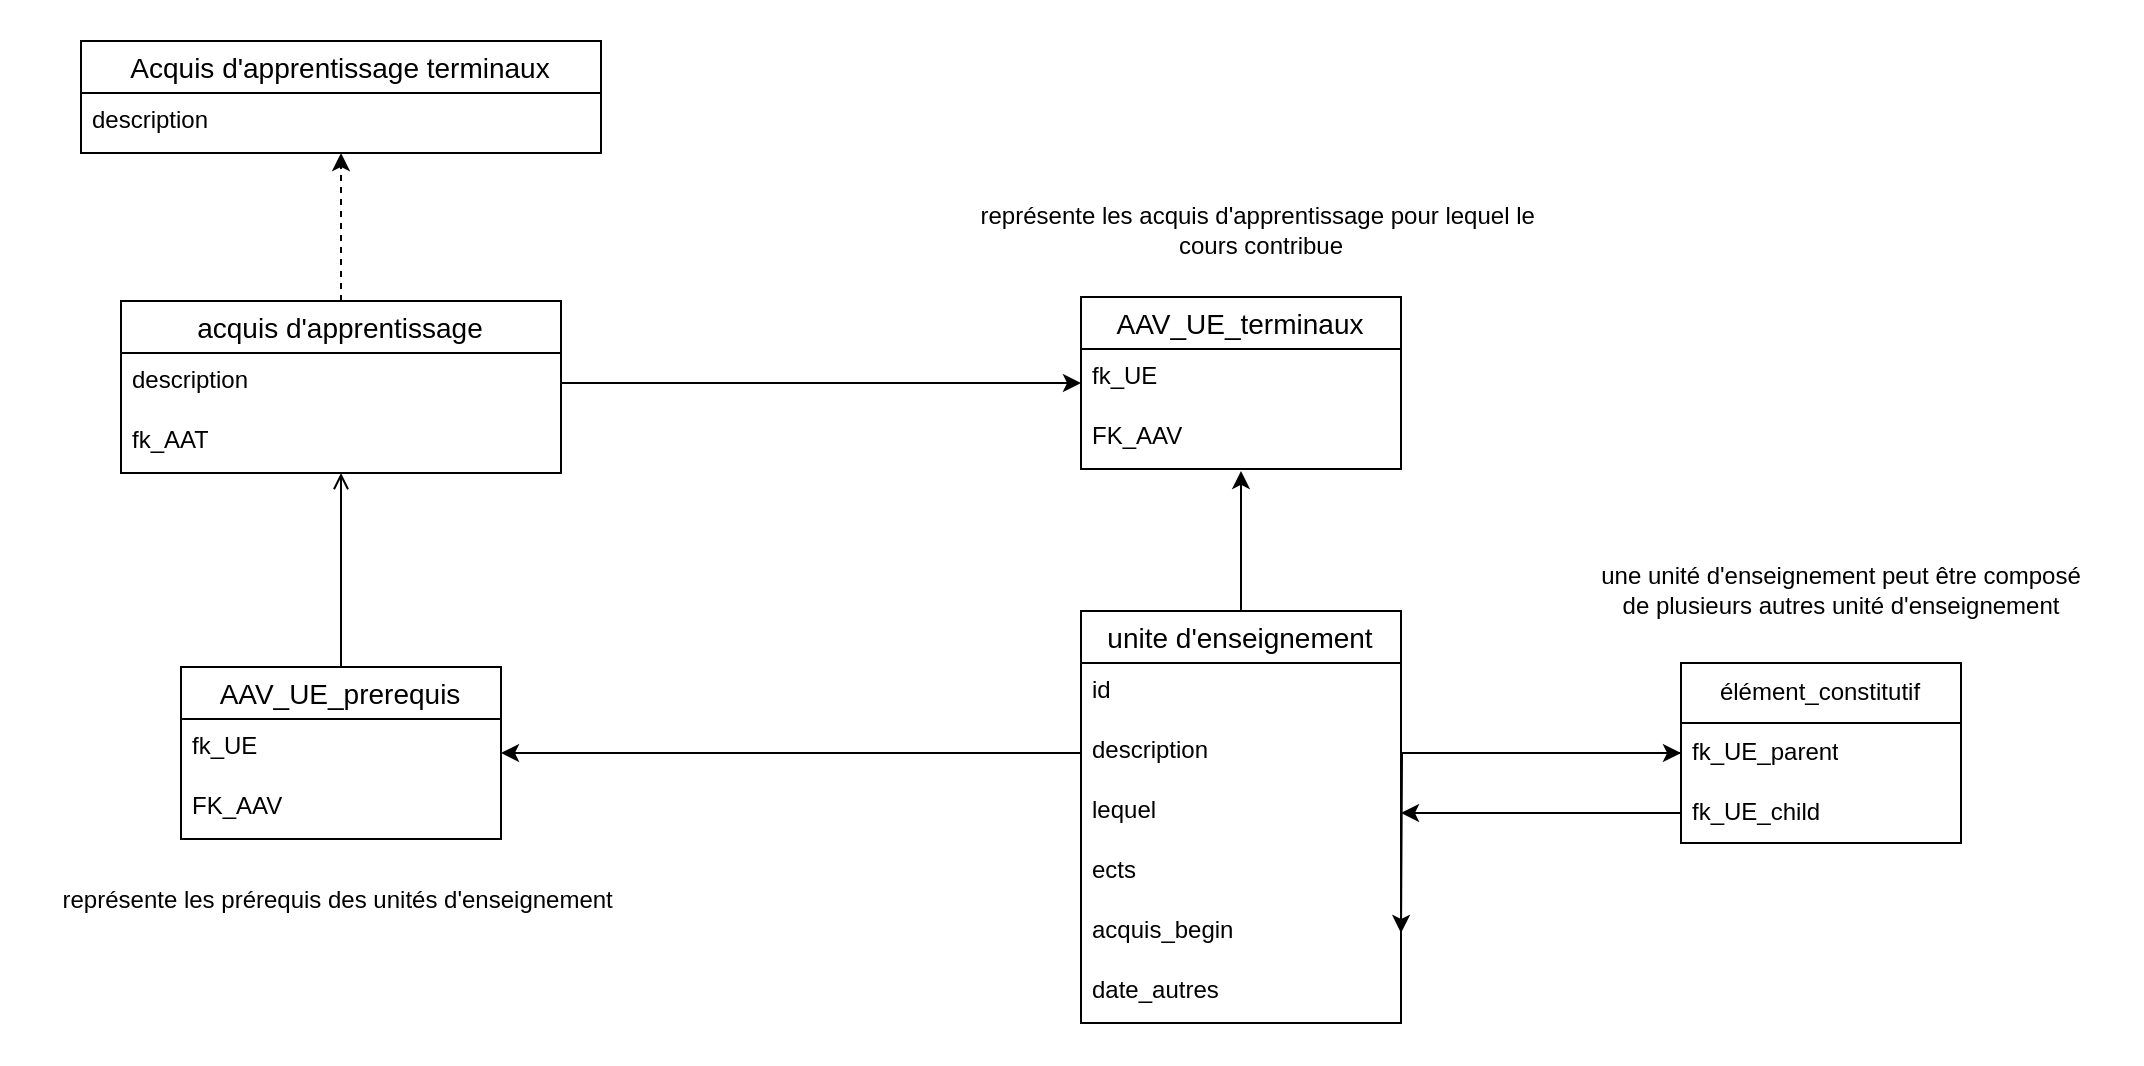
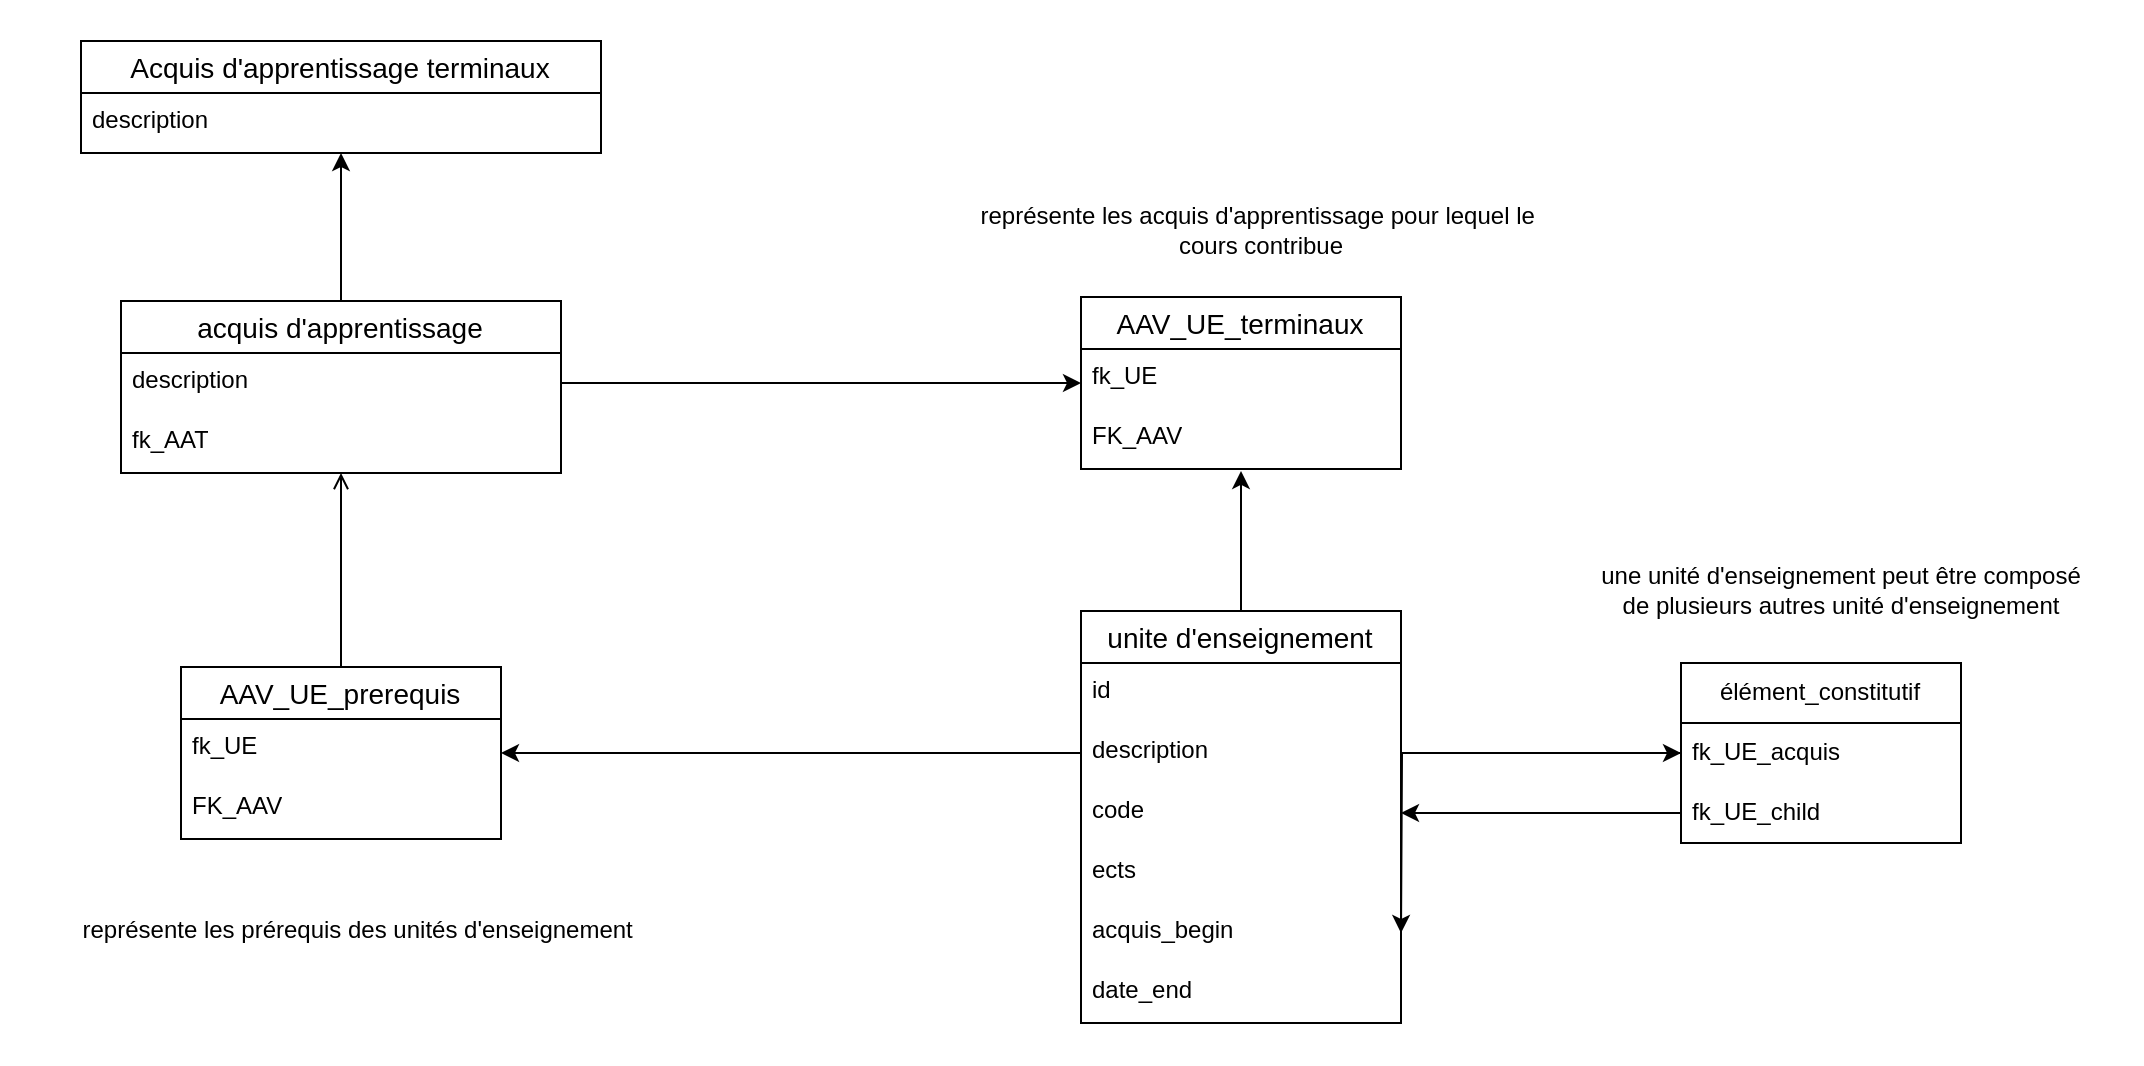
(341, 232) -> (341, 232)
(1774, 753) -> (1771, 753)
(1127, 811) -> (1120, 811)
(341, 901) -> (361, 931)
(1167, 991) -> (1147, 991)
